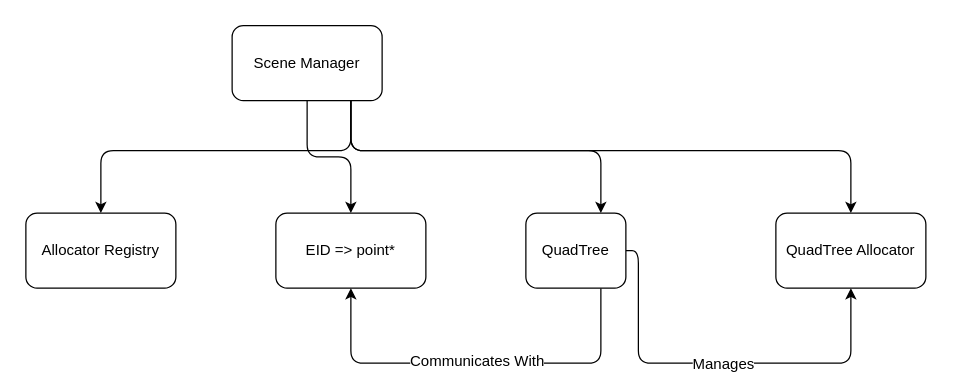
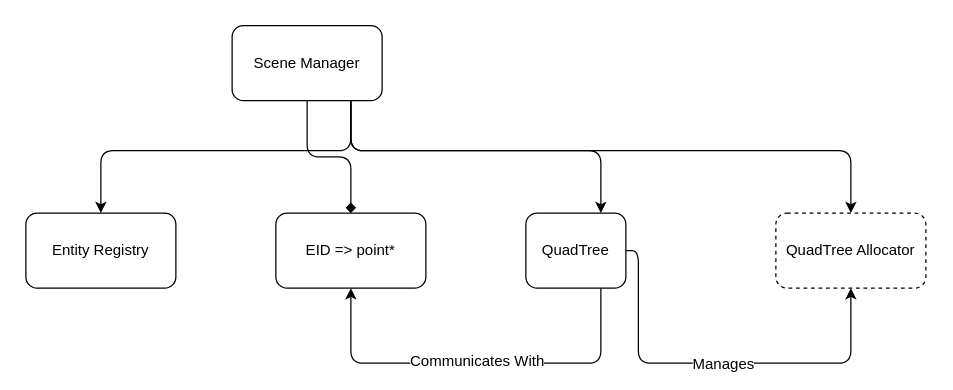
(351, 203) -> (351, 202)
(101, 251) -> (101, 251)
(851, 251) -> (851, 251)
